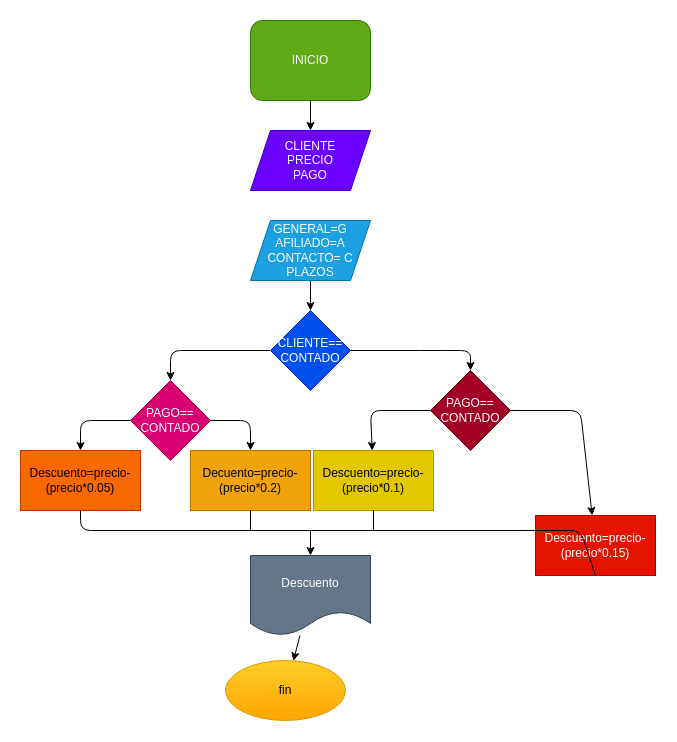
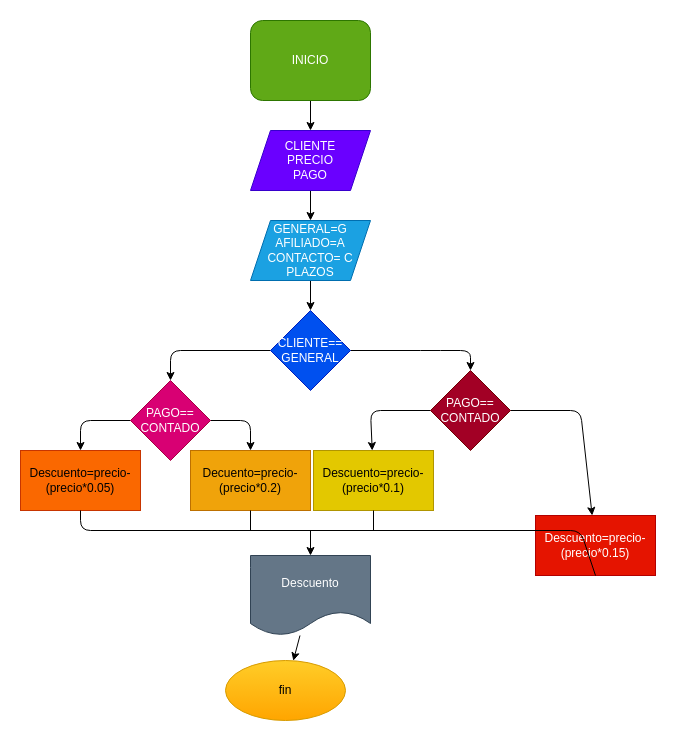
none -> (311, 202)
(311, 351) -> (311, 351)
